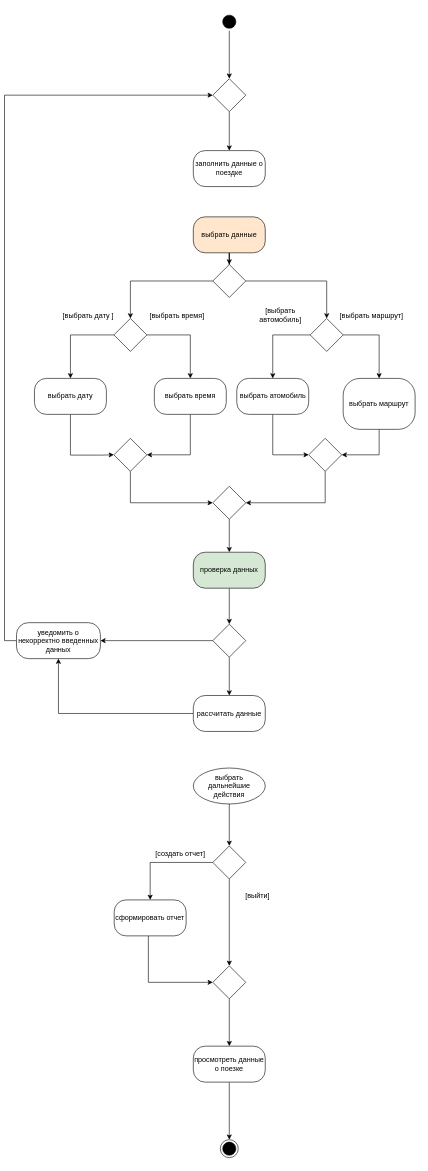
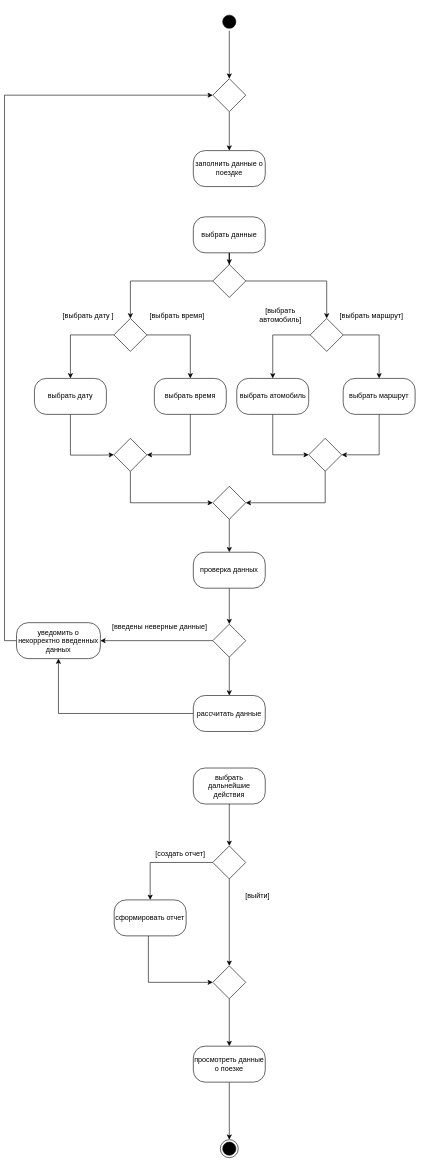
(230, 235) -> (230, 235)
(380, 404) -> (380, 396)
(230, 570) -> (230, 570)
none -> (160, 627)
(230, 786) -> (230, 786)
